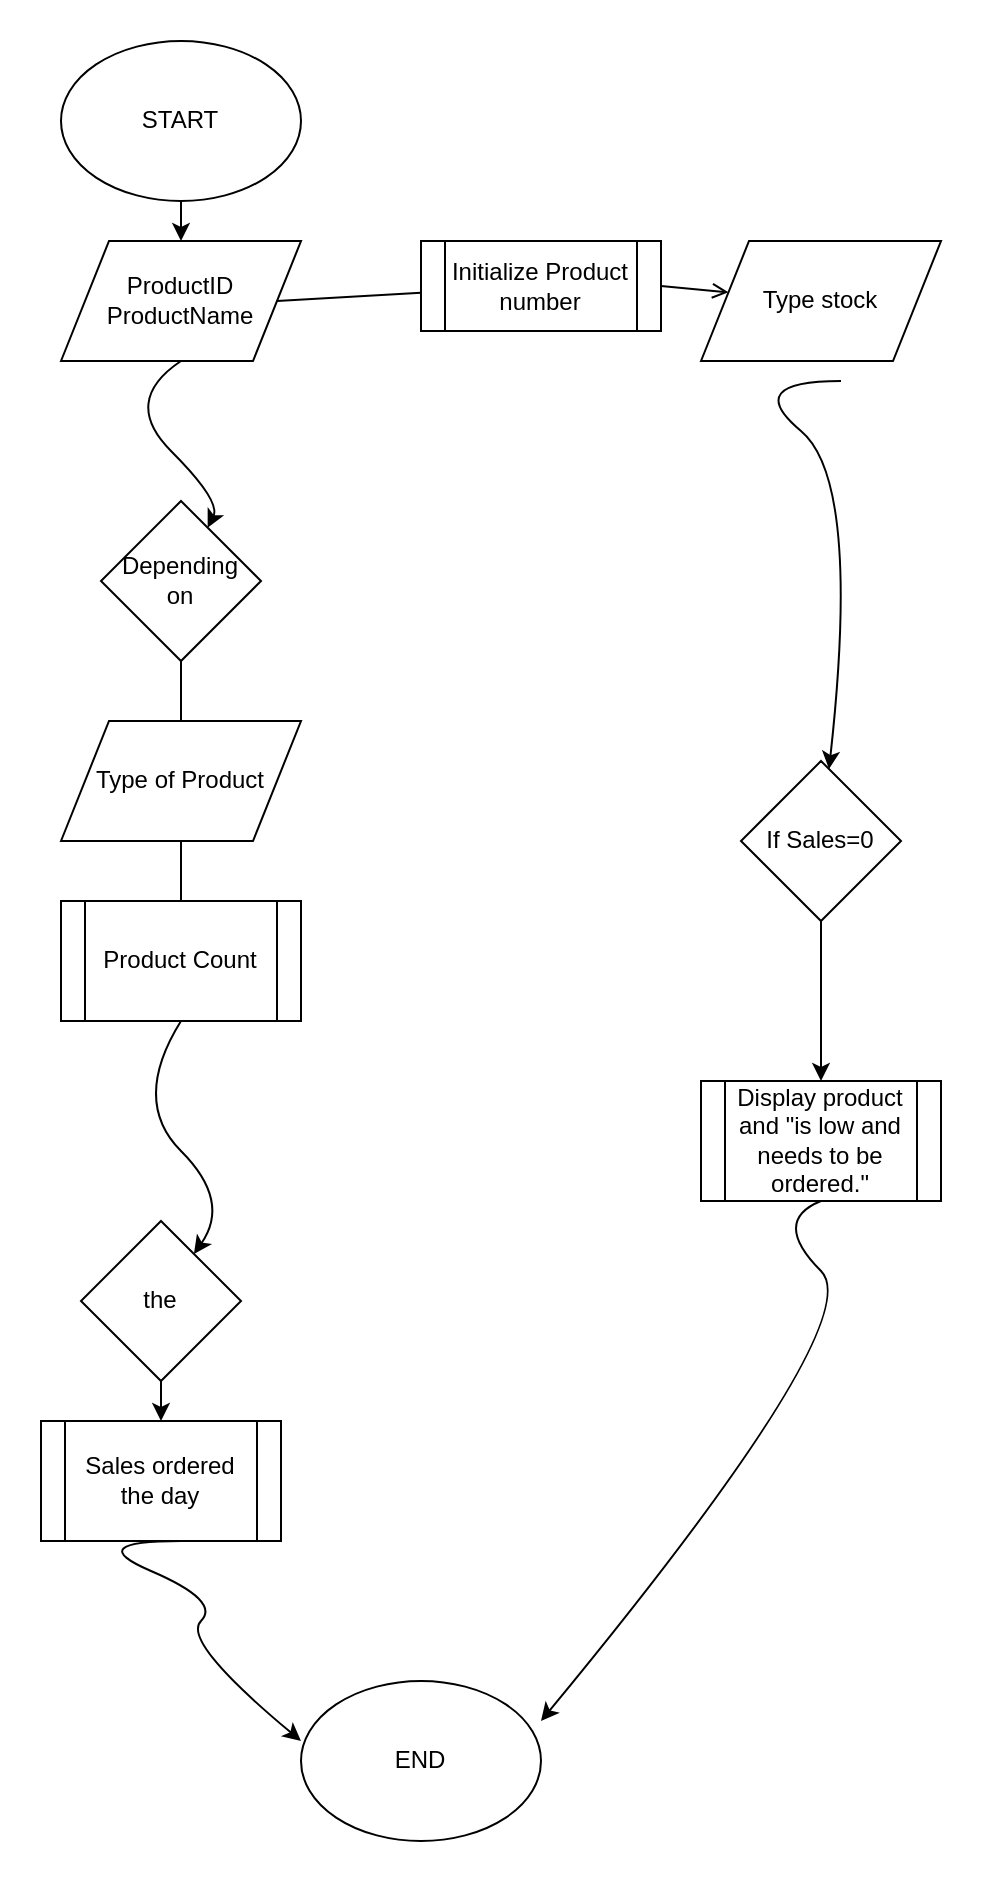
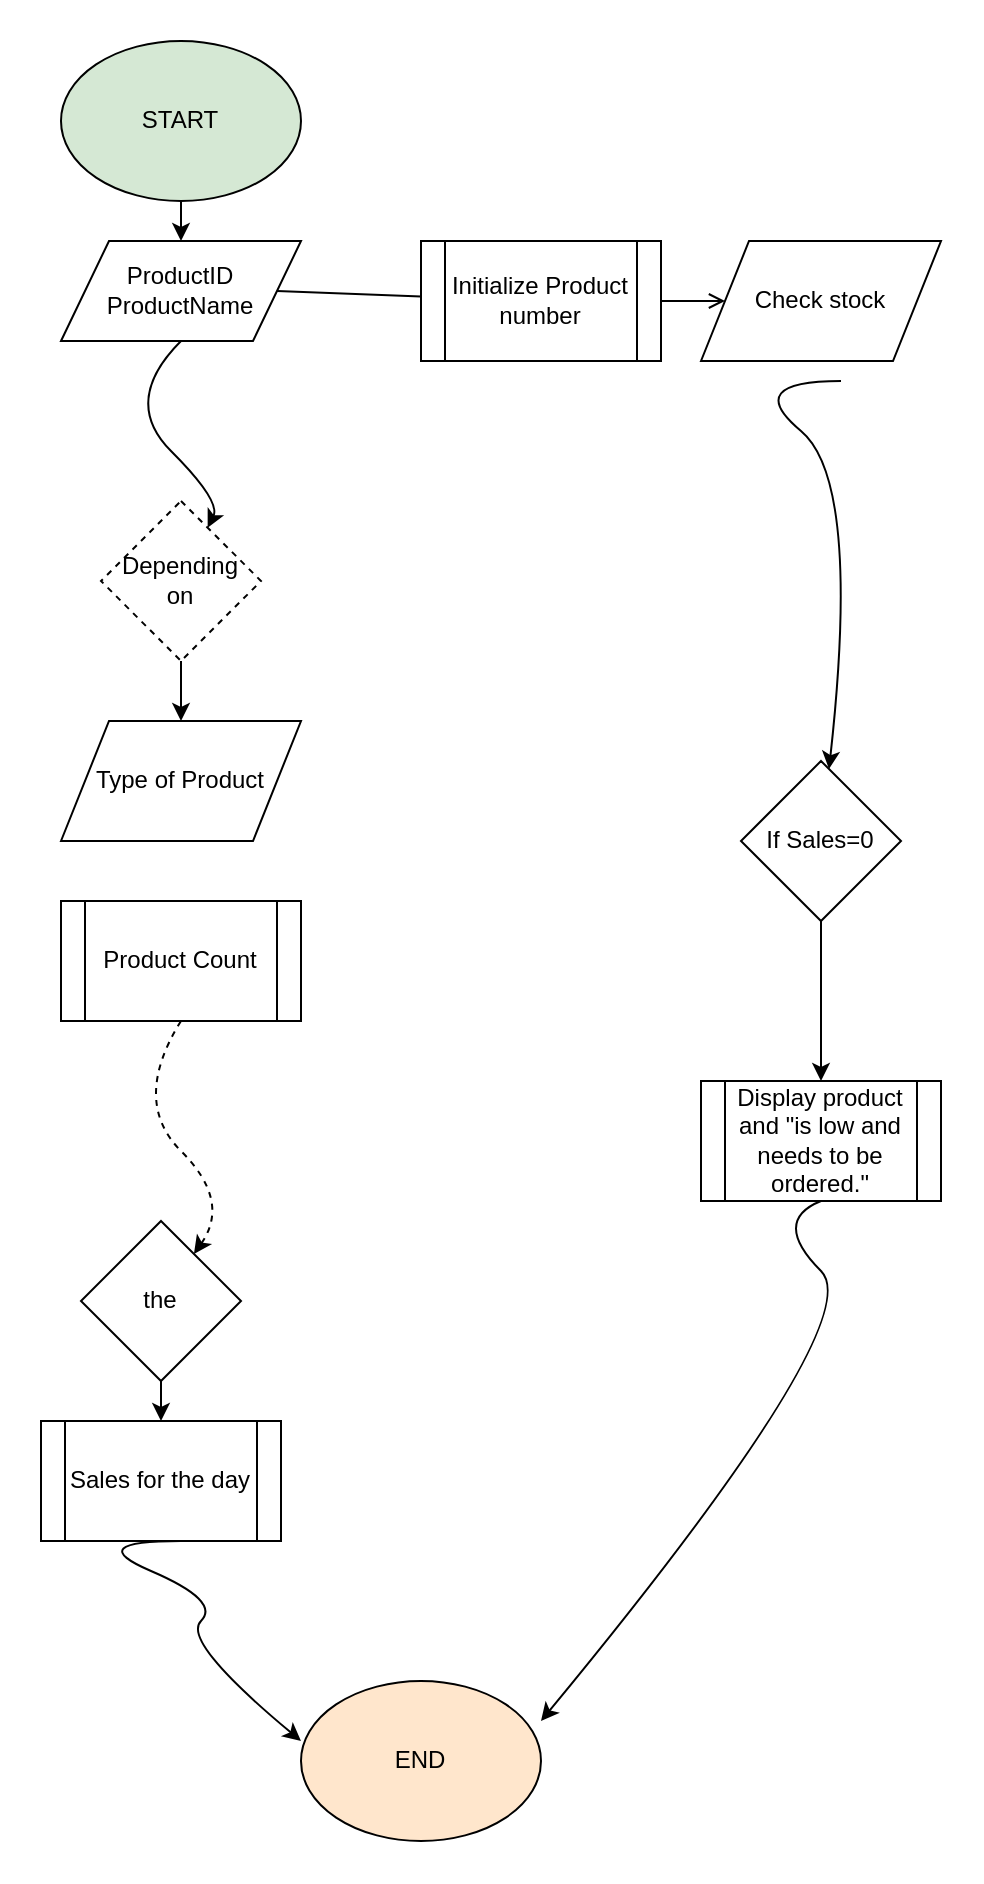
(181, 121) -> (181, 121)
(541, 286) -> (541, 301)
(181, 301) -> (181, 291)
(821, 301) -> (821, 301)
(181, 581) -> (181, 581)
(181, 711) -> (181, 706)
(181, 871) -> none
(169, 1135) -> (169, 1135)
(161, 1481) -> (161, 1481)
(421, 1761) -> (421, 1761)
